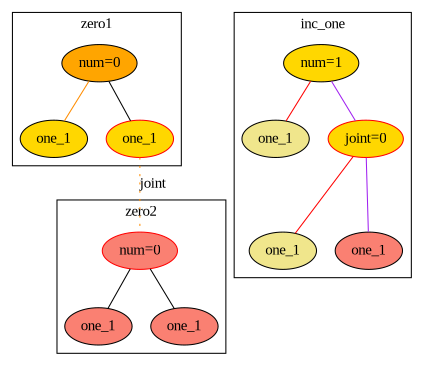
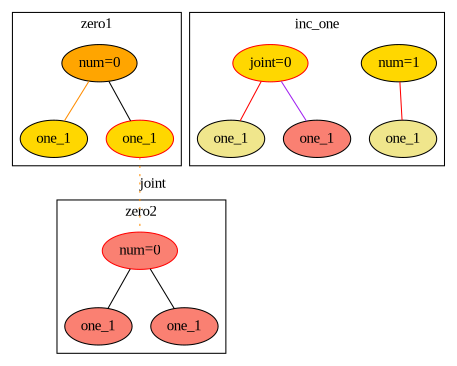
(343, 101) -> none
